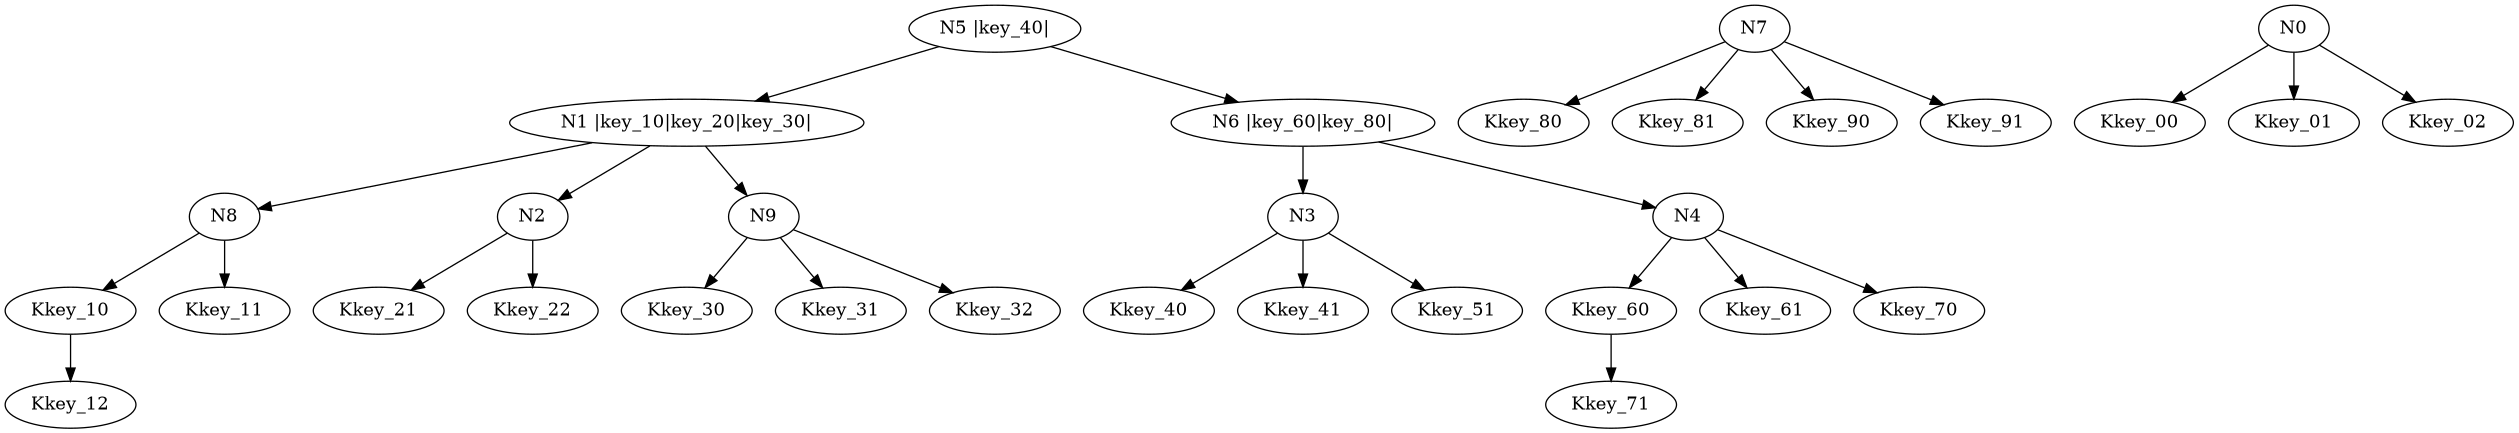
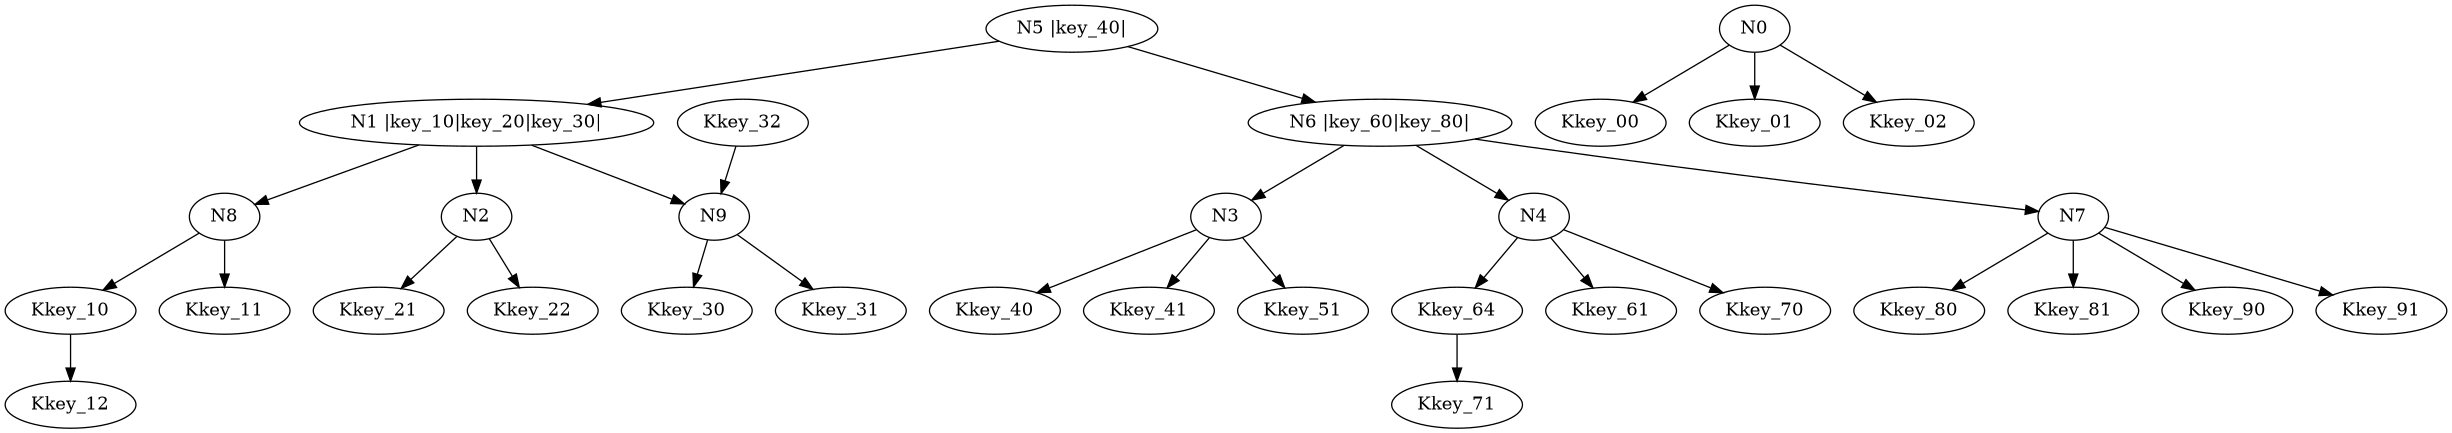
none -> (1750, 176)
(867, 259) -> (730, 164)
(1611, 311) -> (1457, 311)
